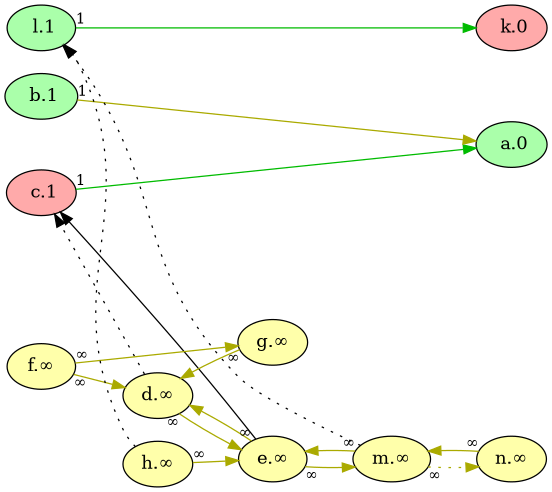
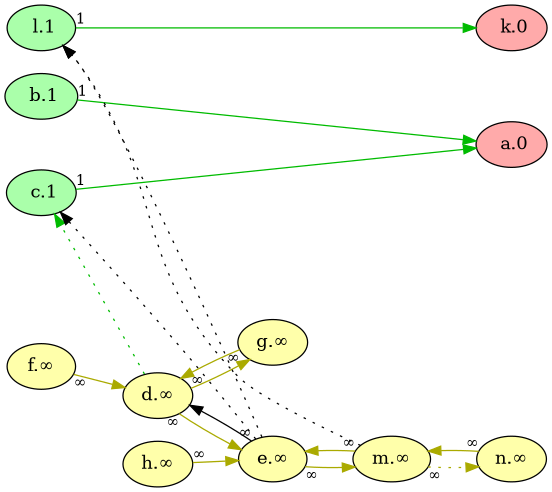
(270, 120) -> (270, 120)
(512, 145) -> (512, 145)
(41, 193) -> (41, 193)
(102, 242) -> (174, 243)
(105, 303) -> (103, 300)
(164, 329) -> (164, 329)
(150, 355) -> (216, 377)
(227, 425) -> (227, 425)
